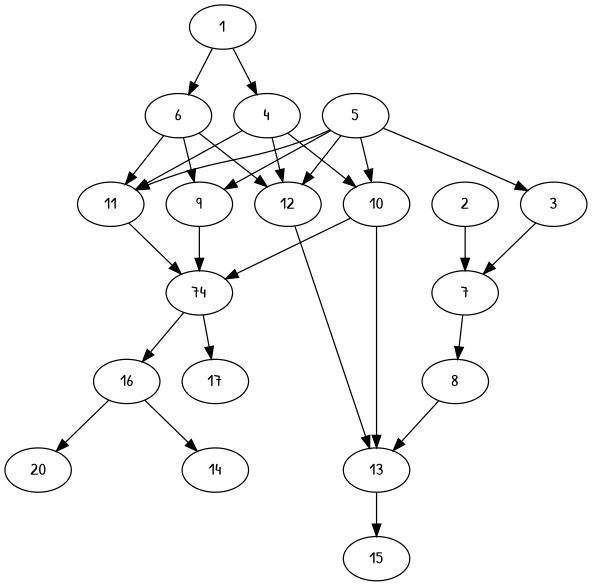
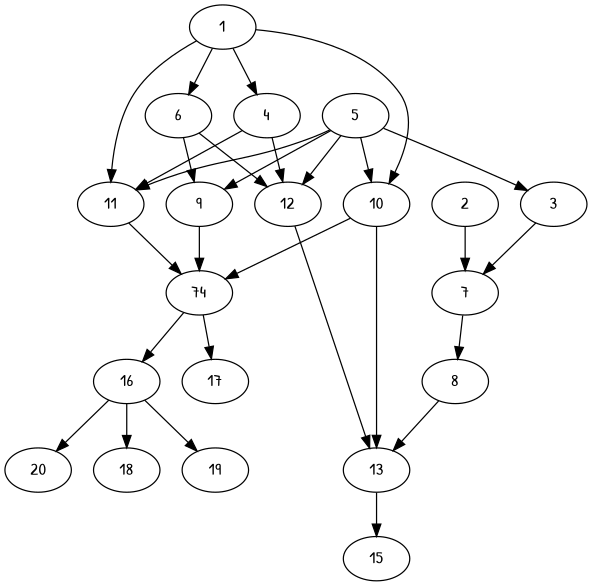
(148, 155) -> (135, 92)
(315, 155) -> (372, 66)
none -> (127, 470)
(215, 470) -> (215, 470)
